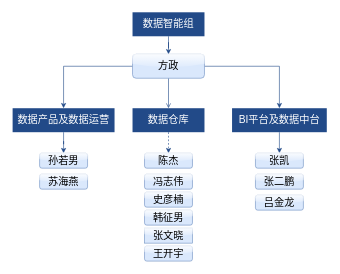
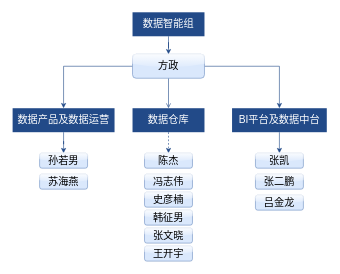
(168, 236) -> (168, 236)
